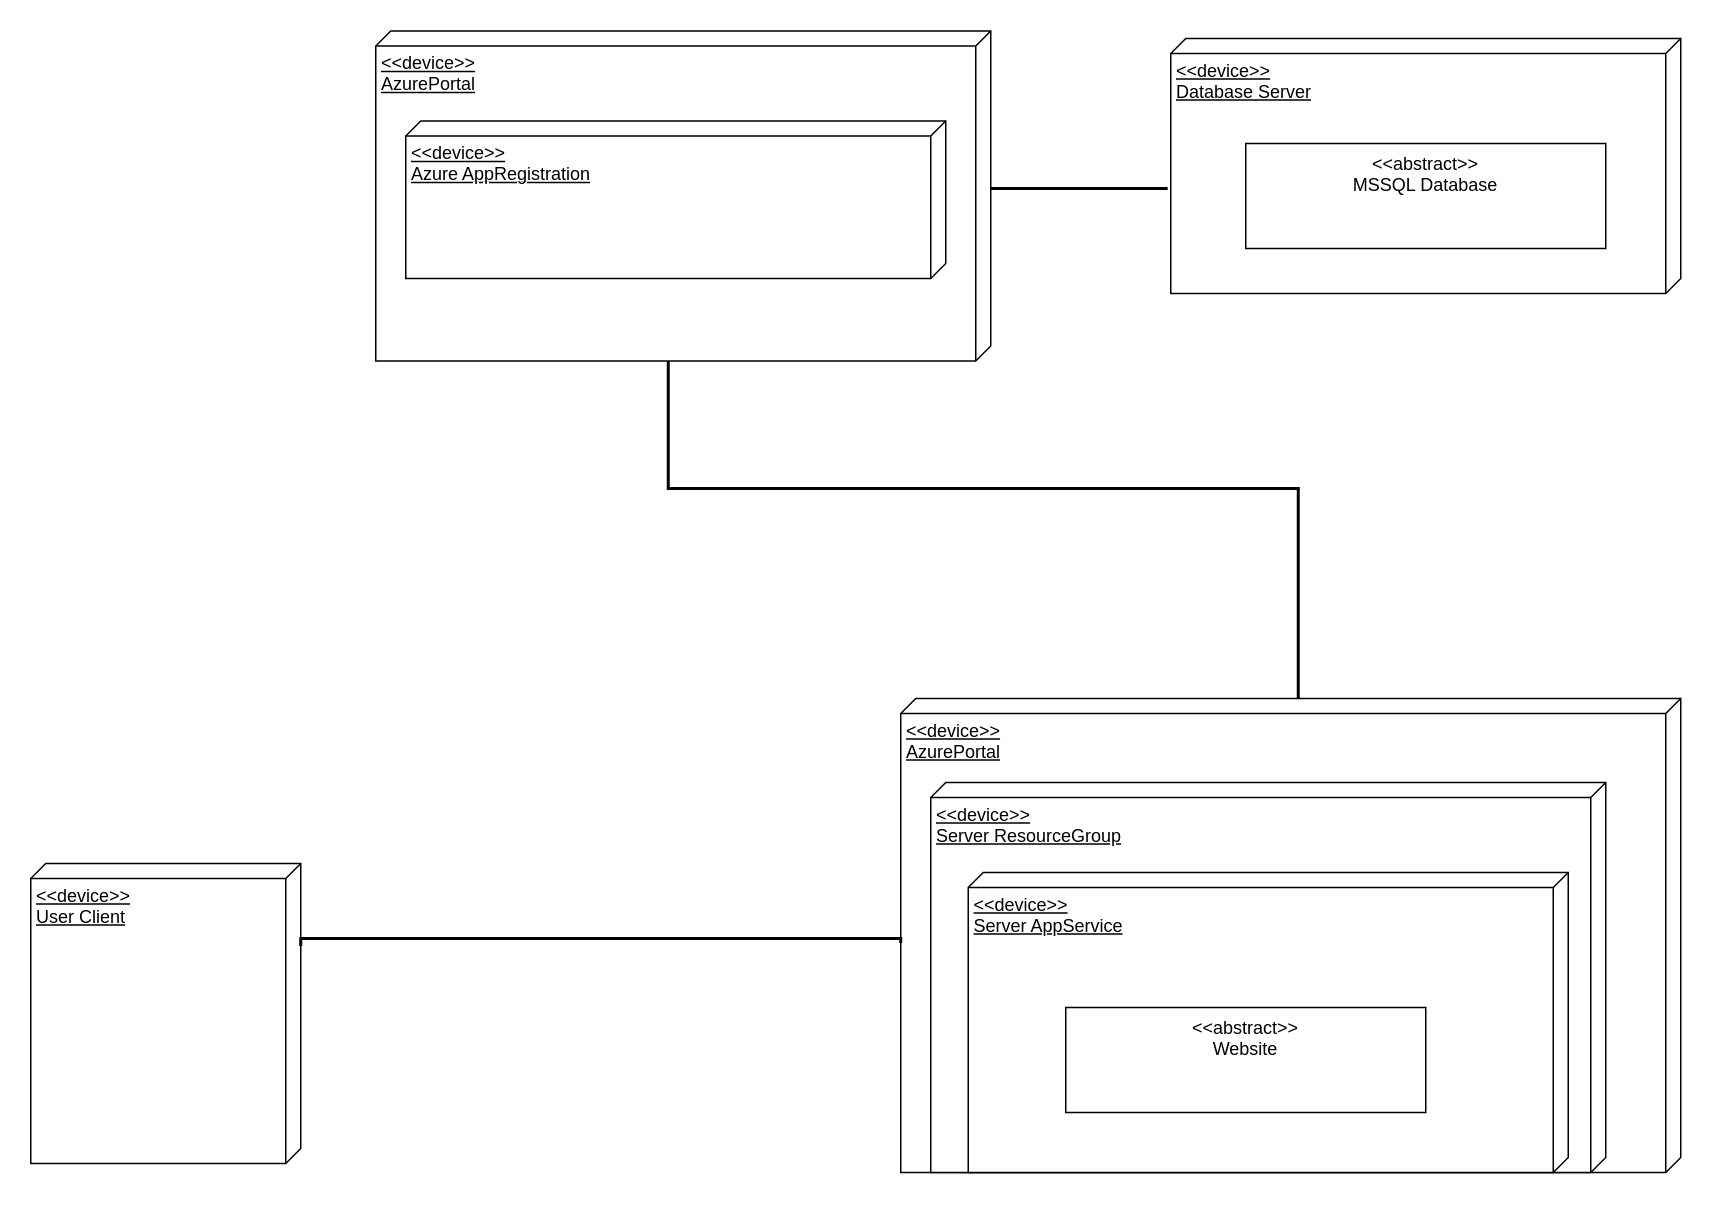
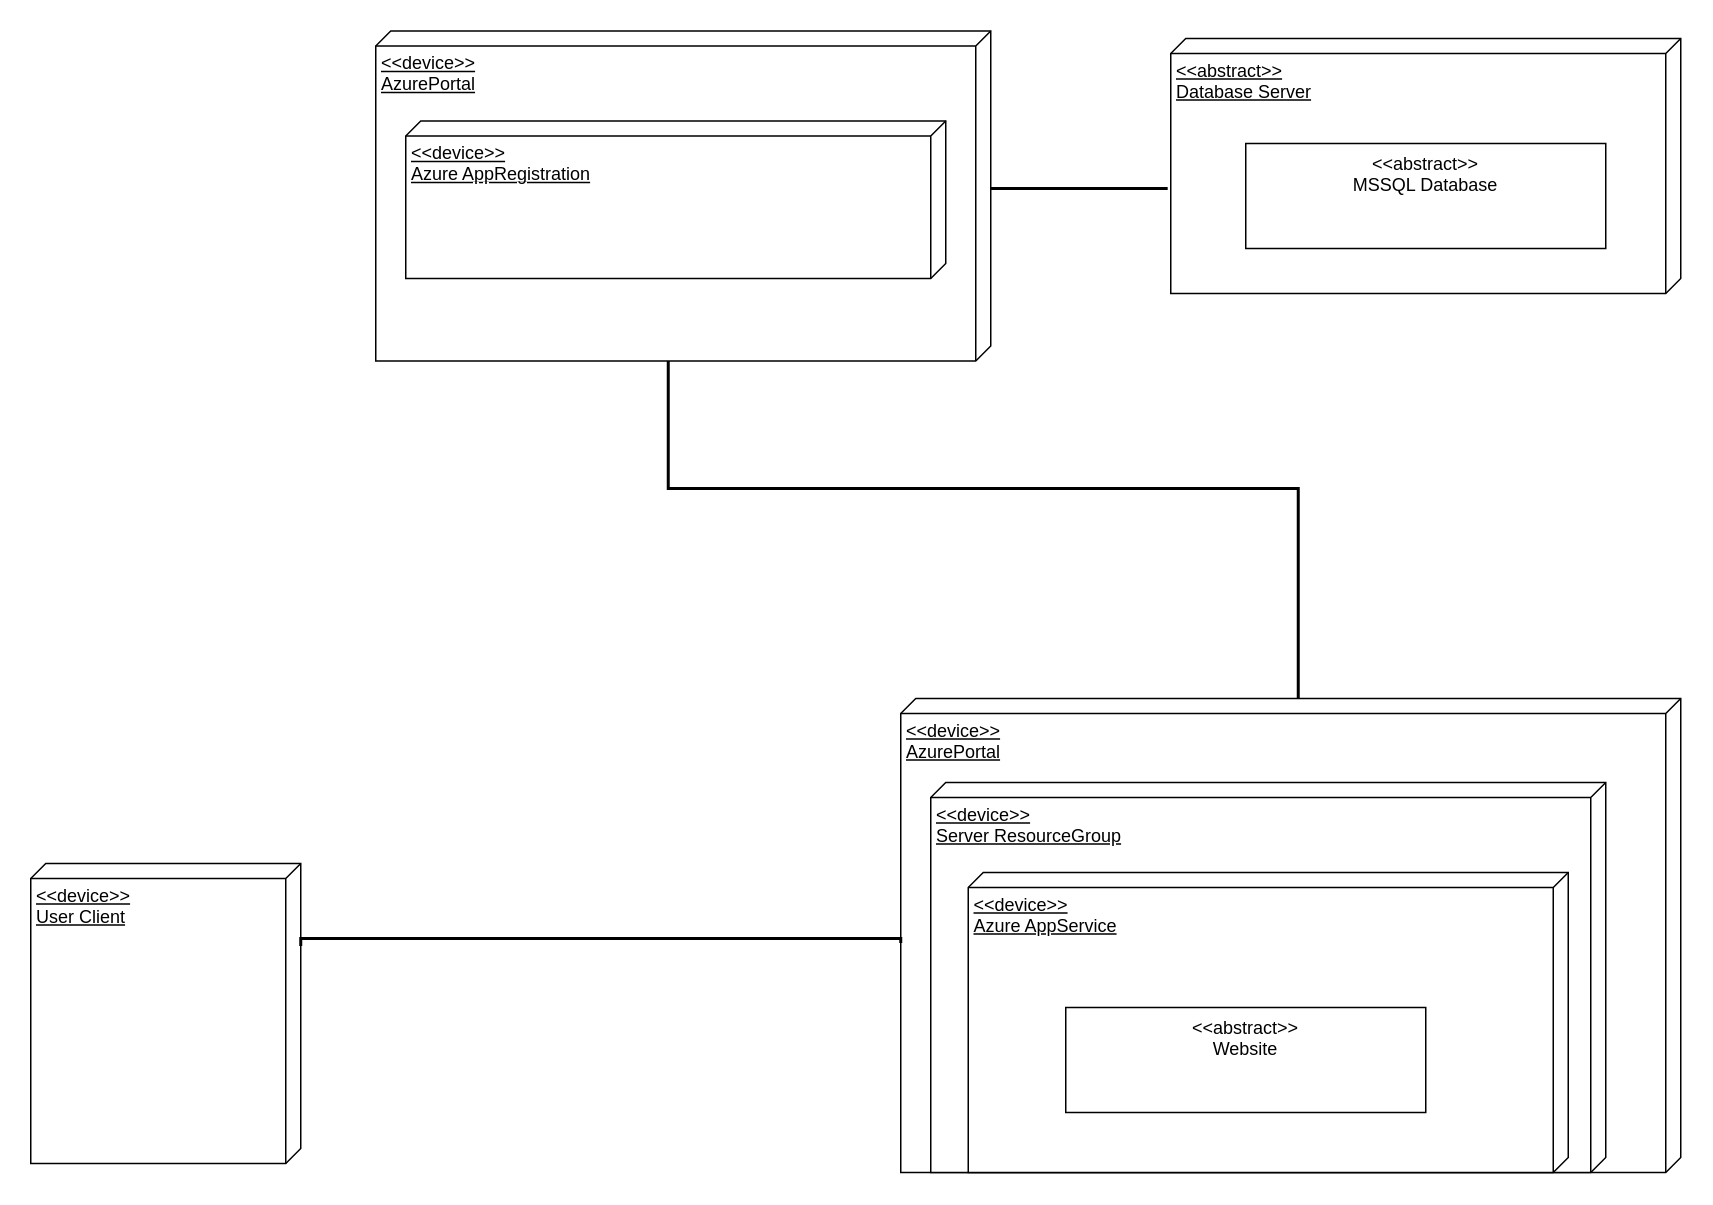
(1250, 82) -> (1250, 82)
(1055, 916) -> (1050, 916)
